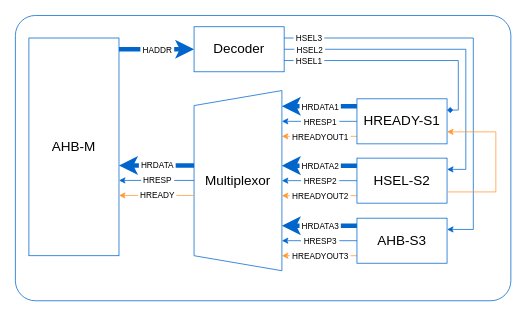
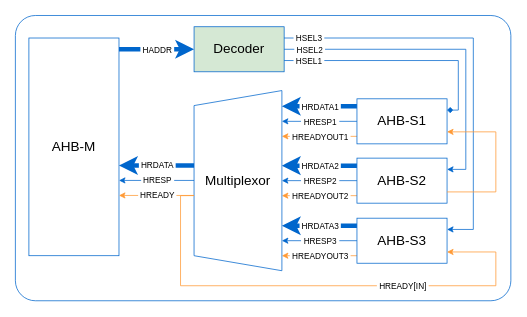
(239, 49) -> (239, 49)
(402, 121) -> (402, 121)
(402, 180) -> (402, 180)
none -> (180, 242)
